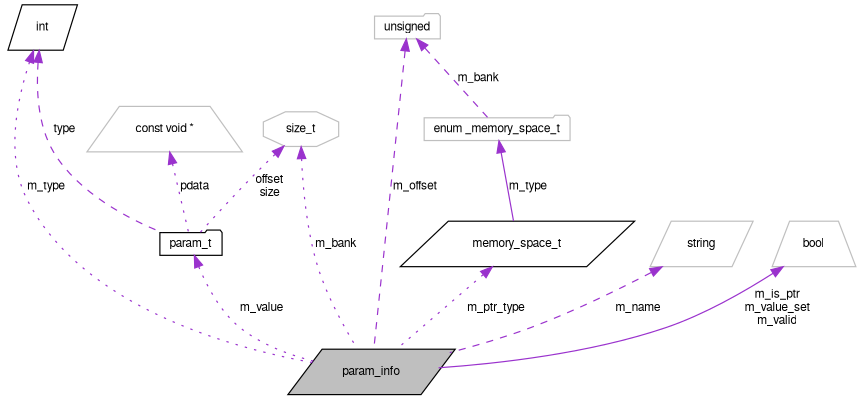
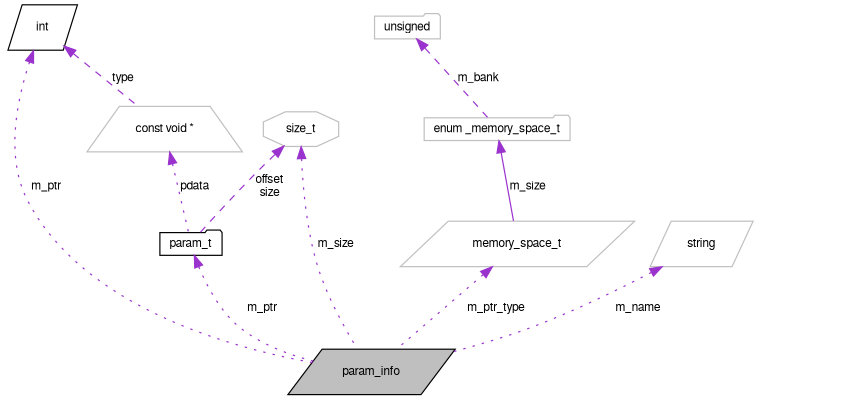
(67, 170) -> (106, 80)
(46, 187) -> (46, 187)
(528, 187) -> (528, 187)
(237, 193) -> (237, 193)
(389, 200) -> none
(336, 244) -> (336, 244)
(517, 244) -> (517, 244)
(814, 244) -> none
(262, 308) -> (262, 308)
(553, 319) -> (553, 319)
